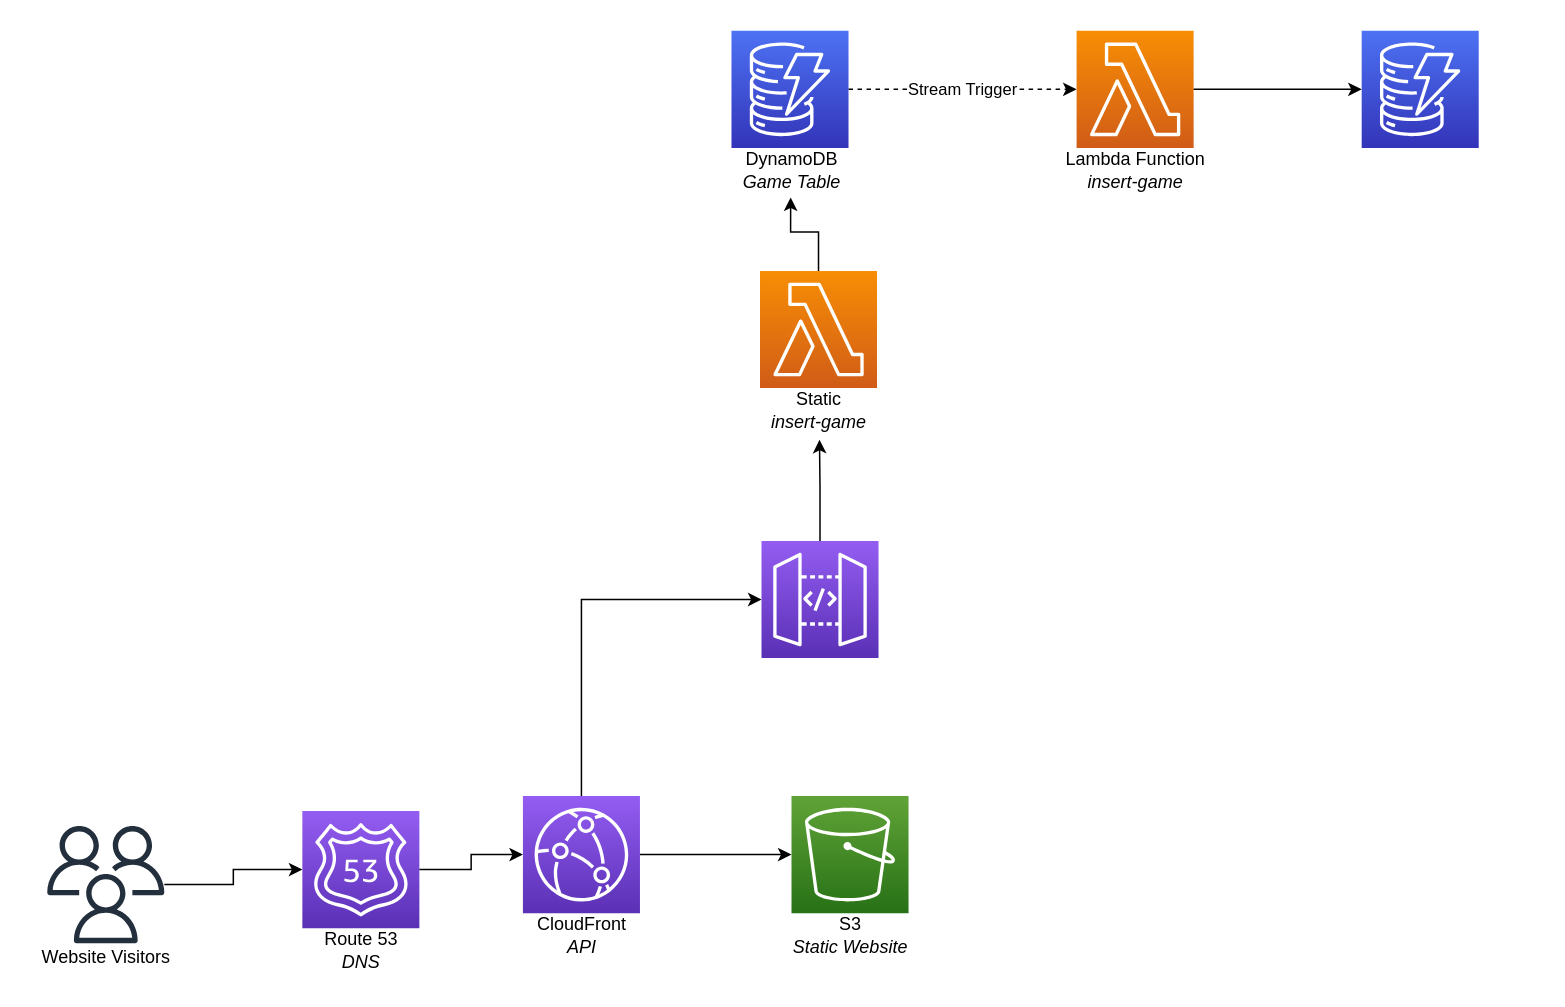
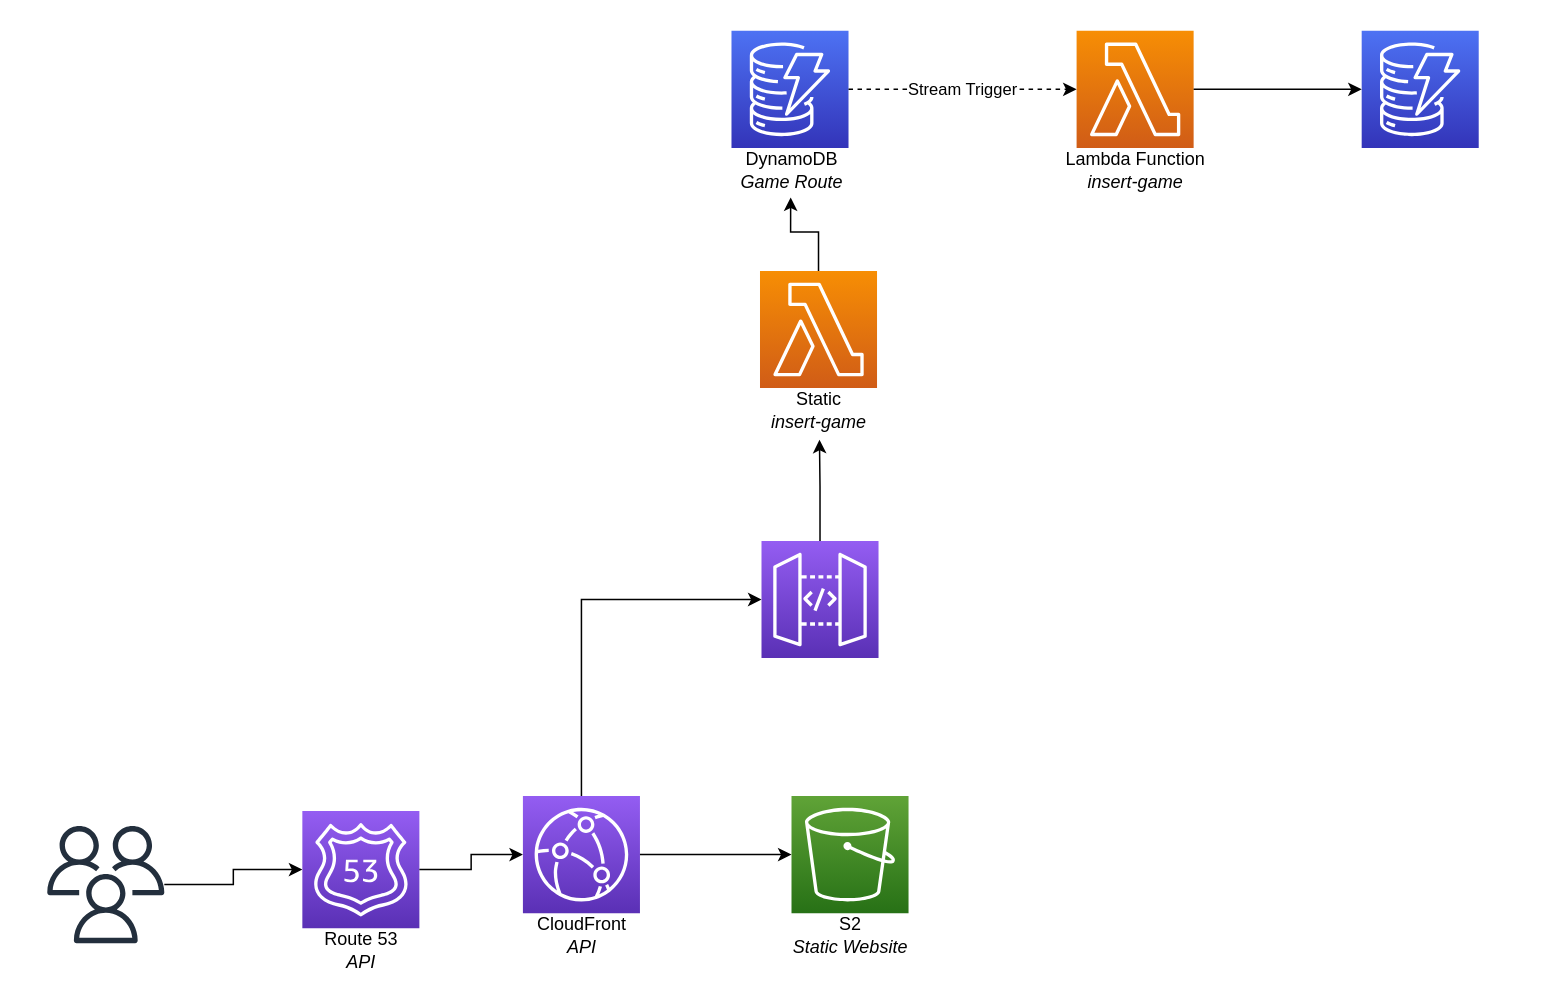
(792, 170) -> (792, 170)
(851, 935) -> (851, 935)
(362, 950) -> (362, 950)
(106, 958) -> none
